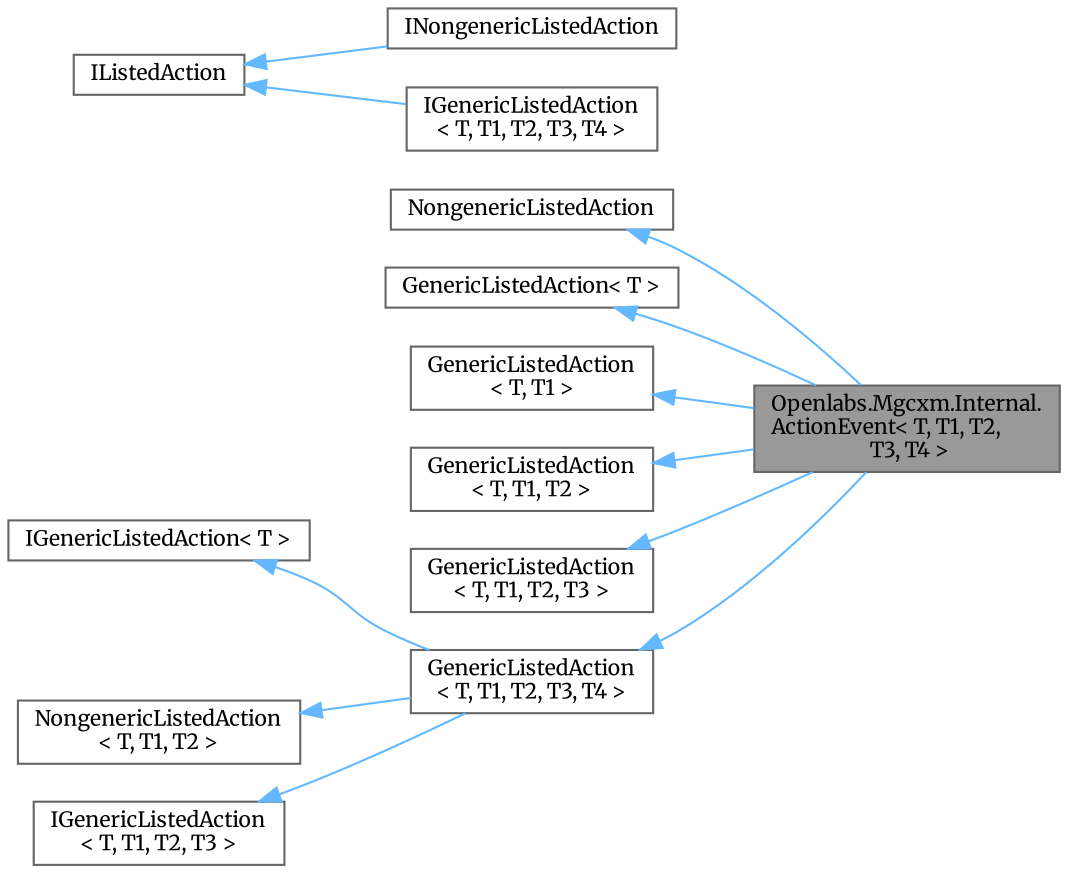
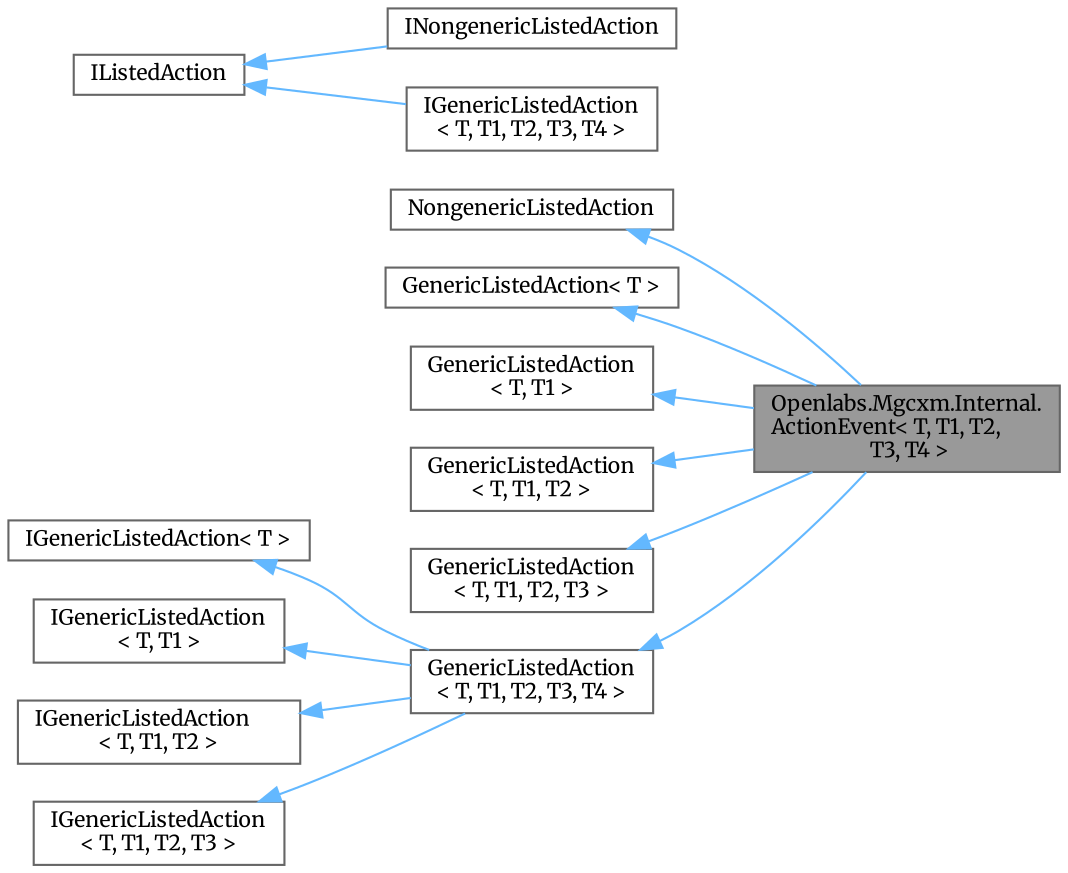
none -> (159, 631)
(159, 732) -> (159, 732)
